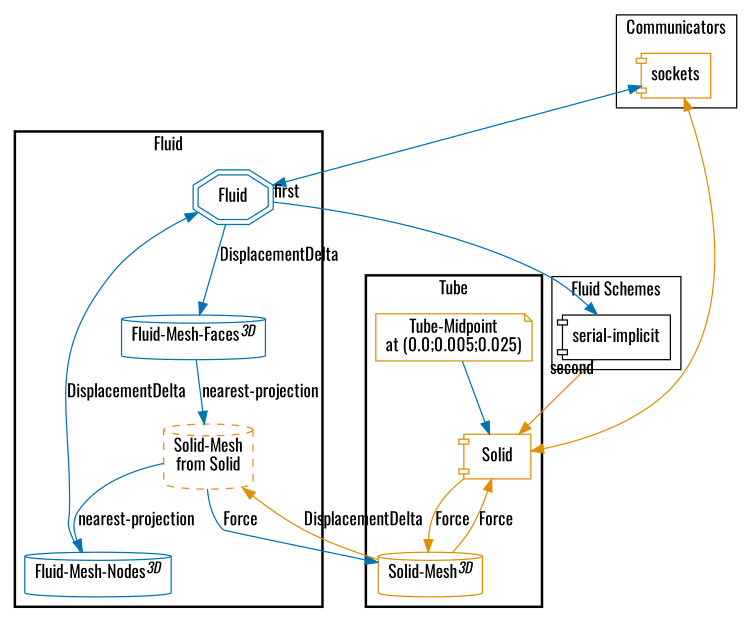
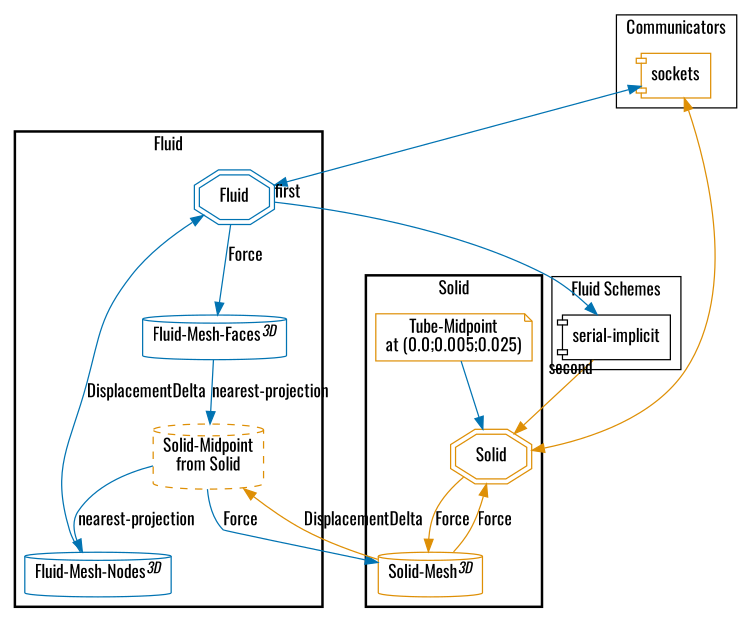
(280, 256) -> (246, 256)
(454, 290) -> (454, 290)
(208, 457) -> (208, 457)
(497, 457) -> (491, 457)
